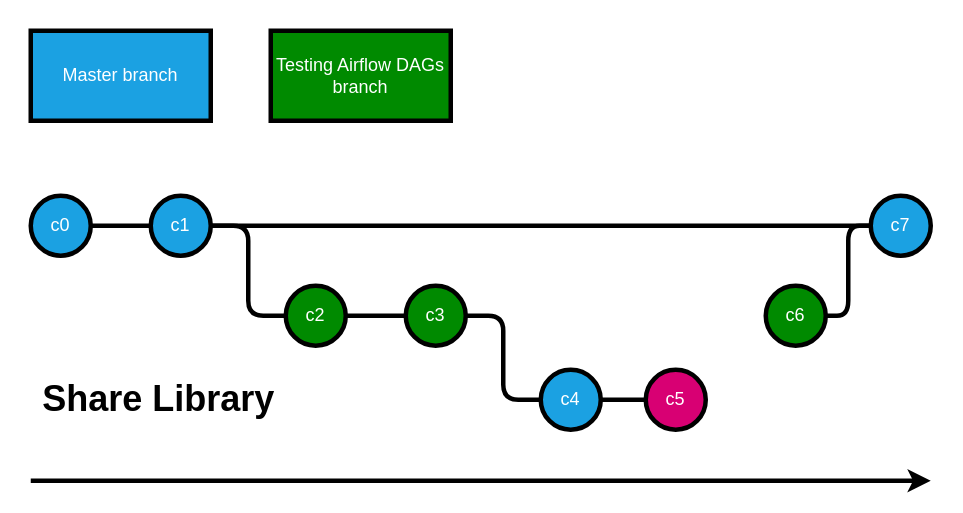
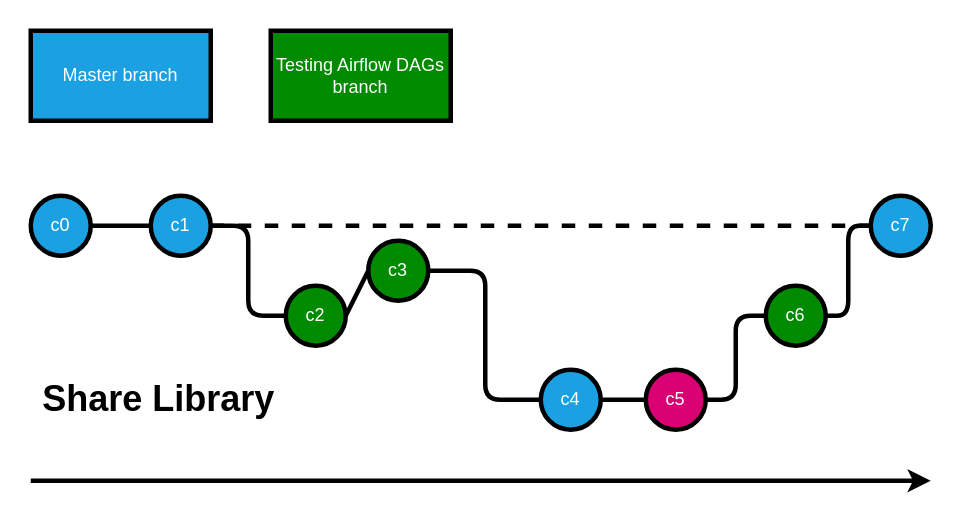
(257, 226) -> (257, 226)
(436, 316) -> (398, 271)
none -> (736, 358)
